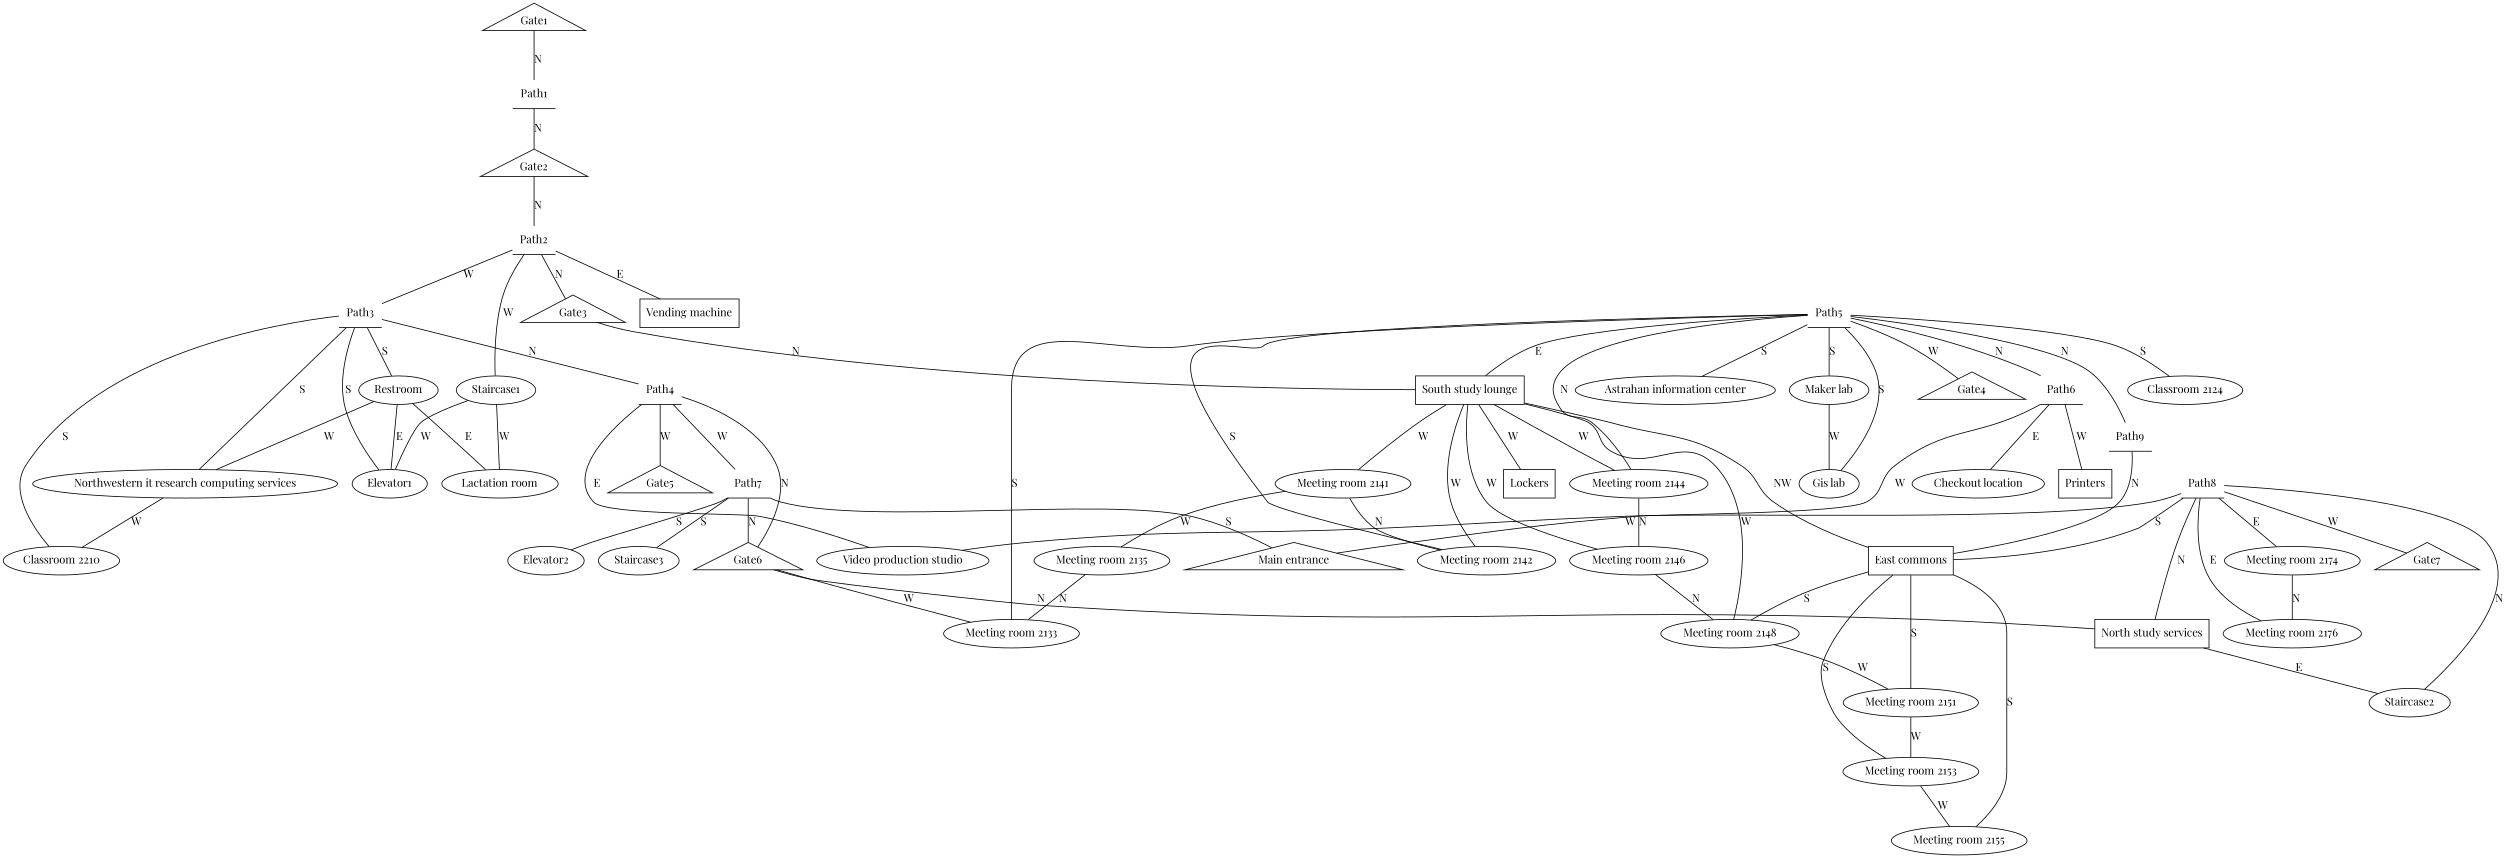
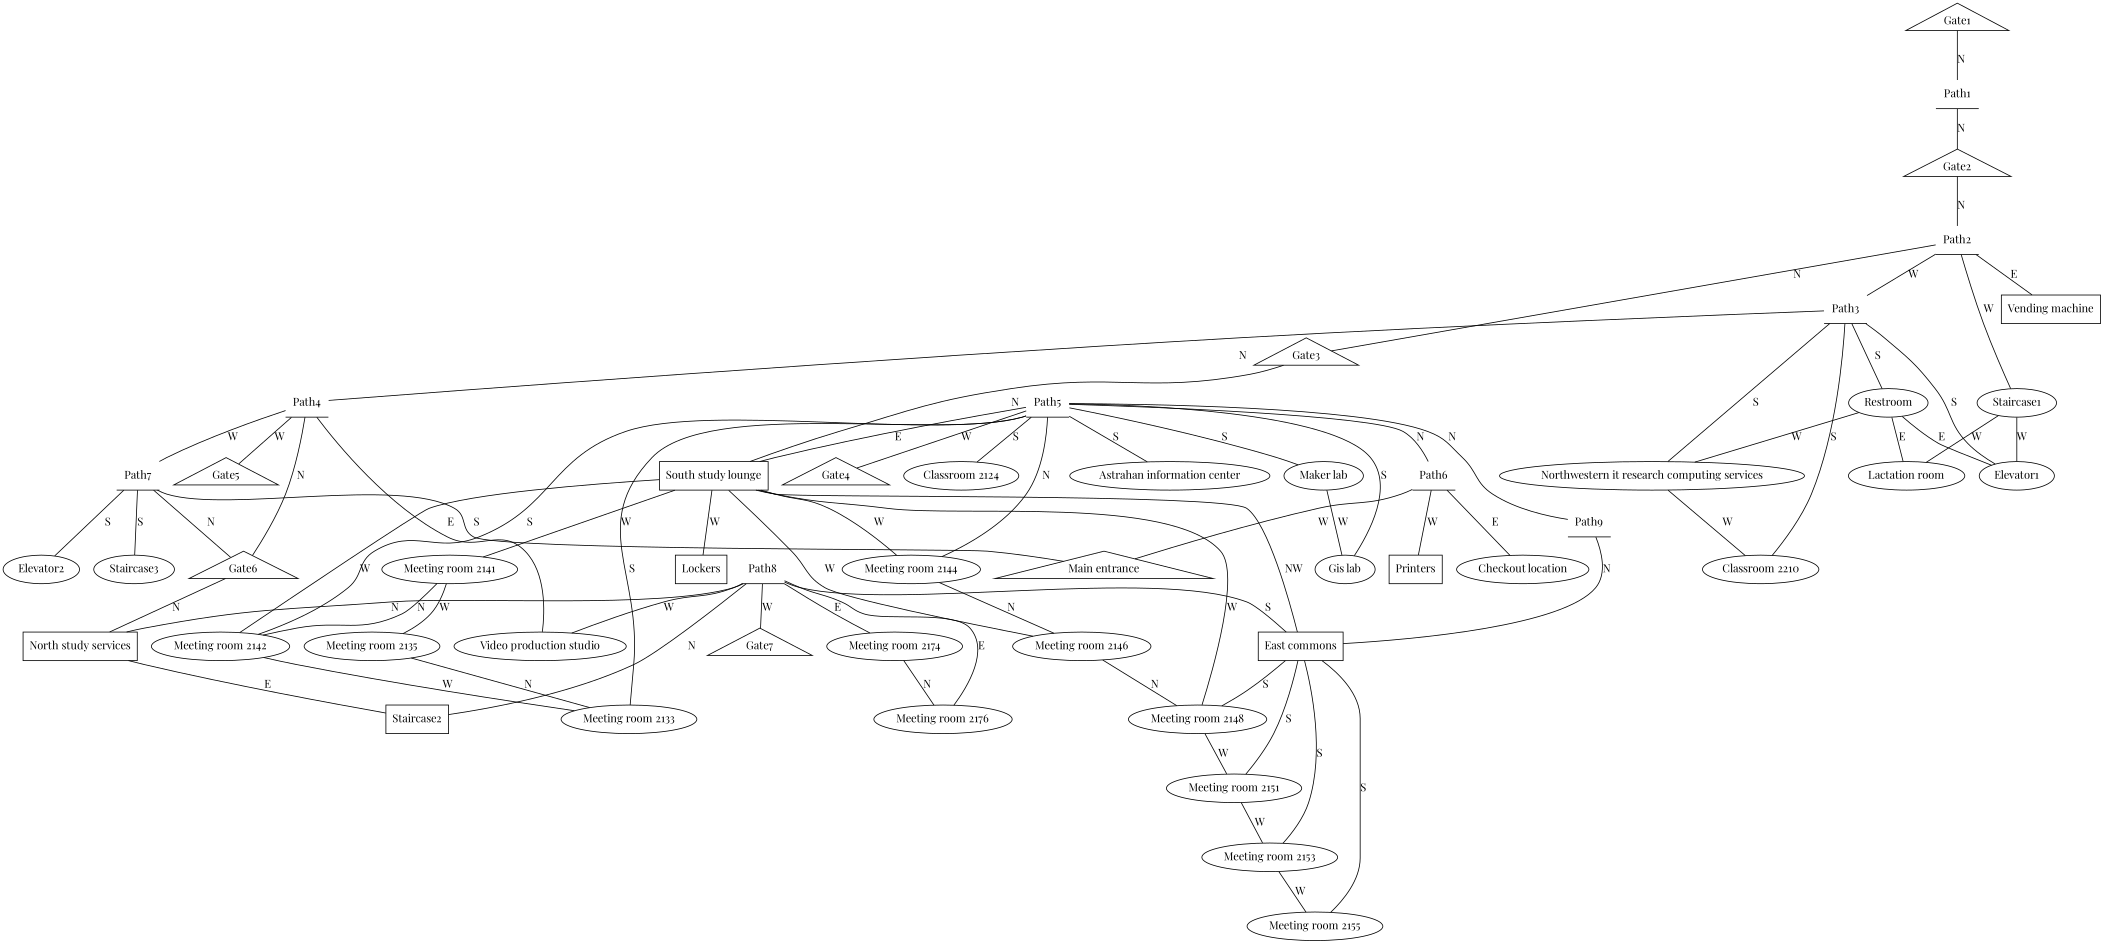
(874, 596) -> (419, 686)
(2410, 703) -> (417, 719)
